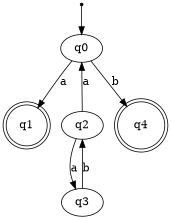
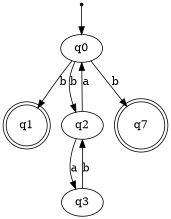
(63, 82) -> (63, 82)
none -> (69, 83)
(141, 125) -> (141, 125)
